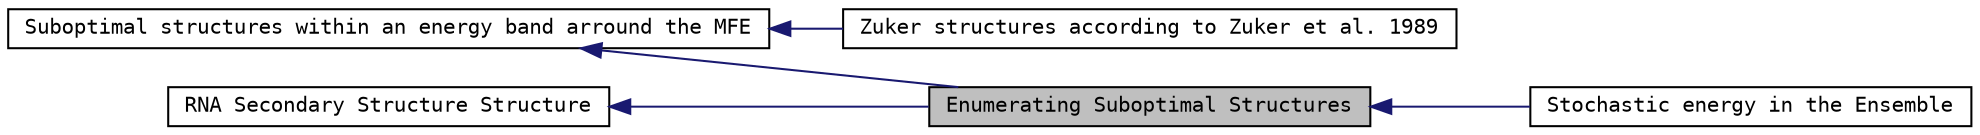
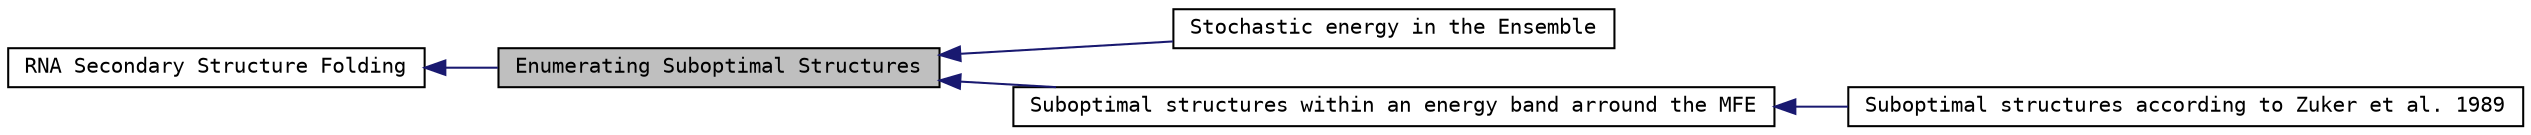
(1150, 29) -> (2186, 107)
(780, 69) -> (1008, 84)
(389, 107) -> (216, 68)
